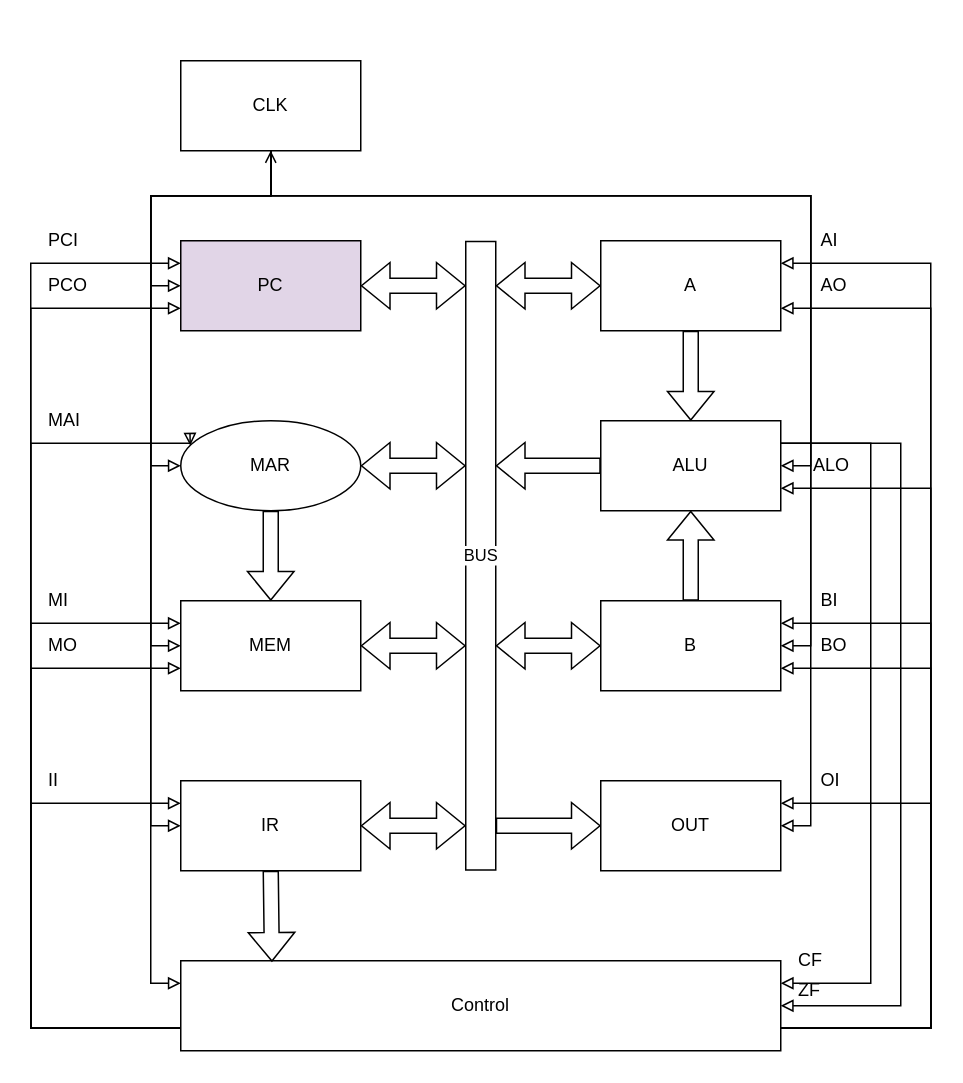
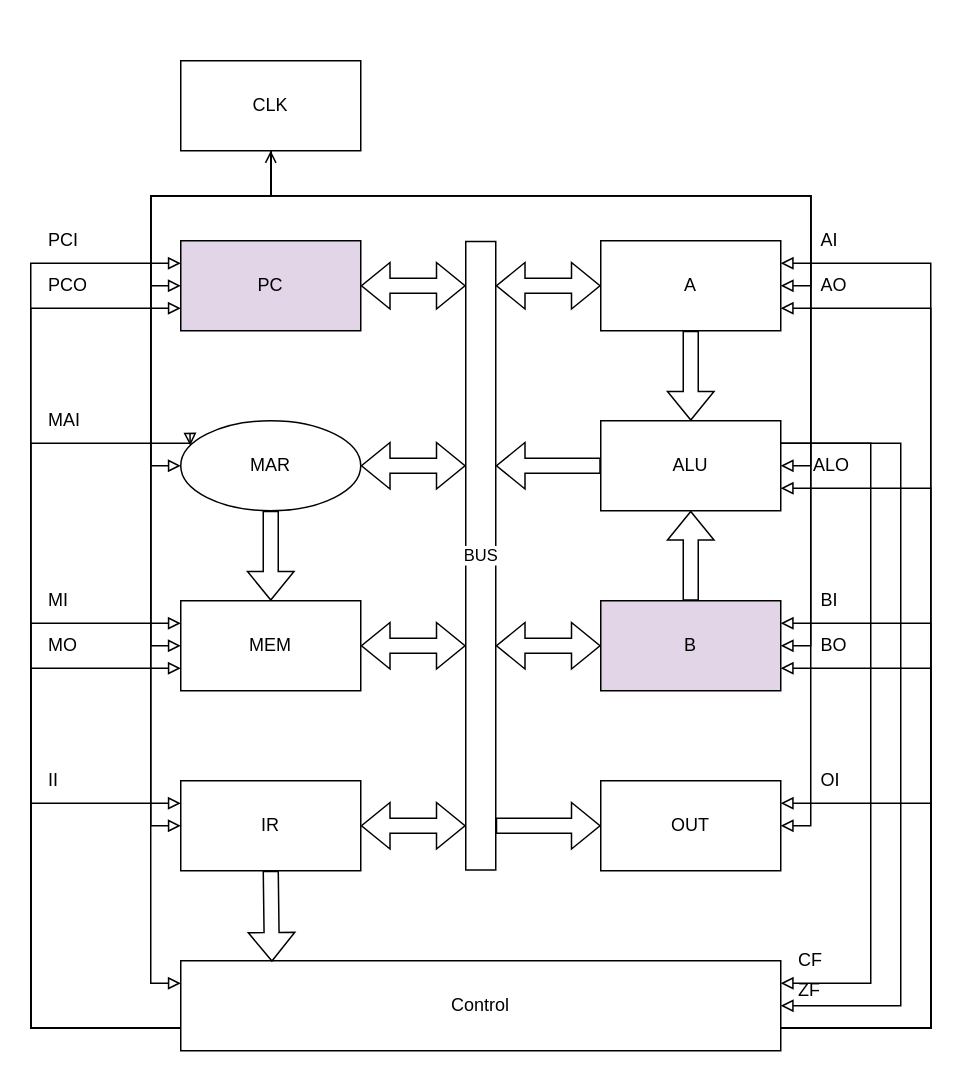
none -> (799, 286)
(691, 646) -> (691, 646)
